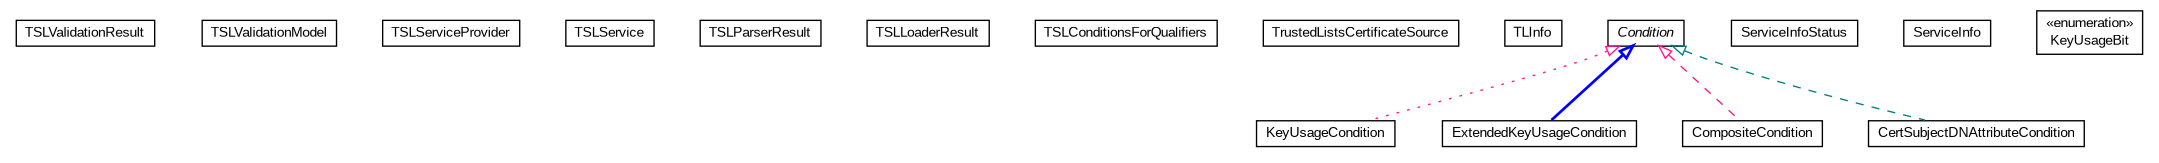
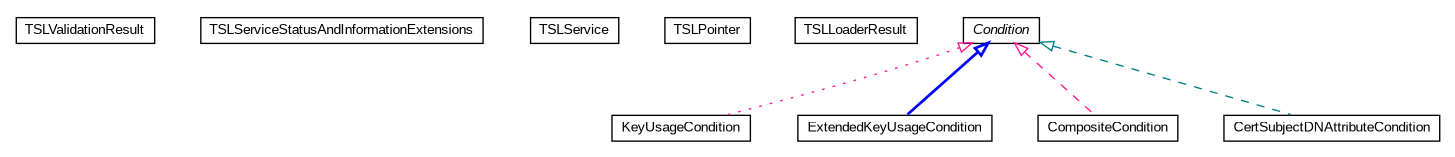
none -> (342, 30)
none -> (707, 30)
(269, 33) -> none
(451, 33) -> none
(760, 33) -> none
(1126, 33) -> none
(1361, 33) -> none
(1533, 33) -> none
(1794, 33) -> none
(1947, 33) -> none
(2090, 33) -> none
